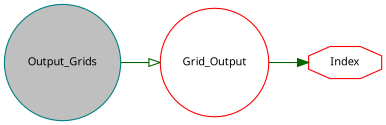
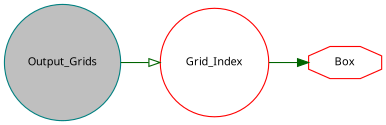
(215, 63) -> (215, 63)
(345, 63) -> (345, 63)
